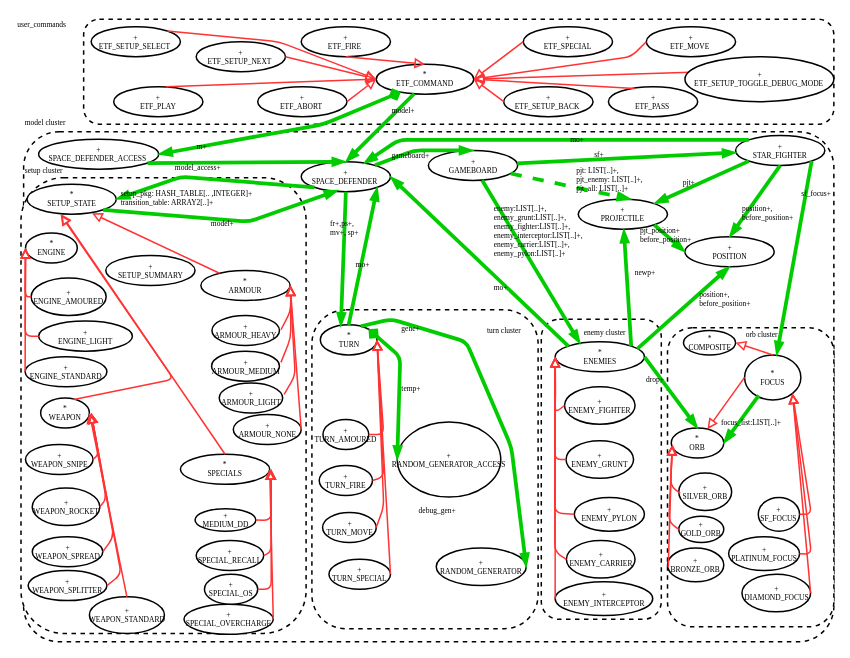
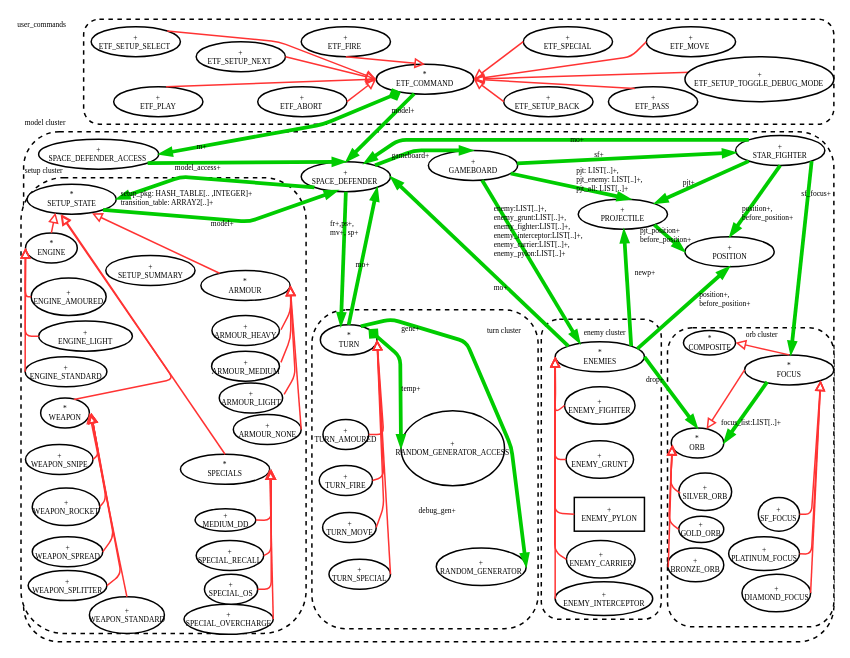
(541, 180) -> (541, 180)
none -> (52, 228)
(773, 377) -> (789, 370)
(449, 459) -> (453, 448)
(609, 514) -> (609, 514)
